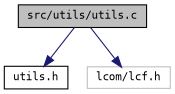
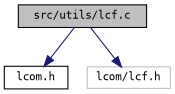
(82, 16) -> (82, 16)
(36, 78) -> (36, 78)
